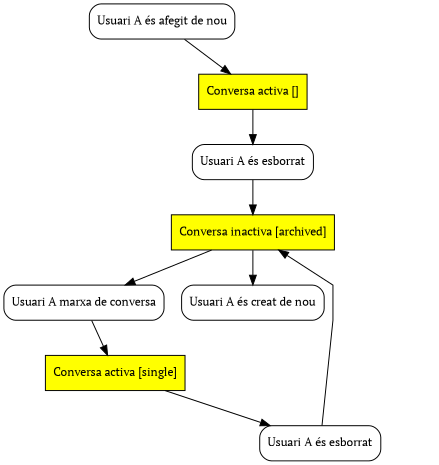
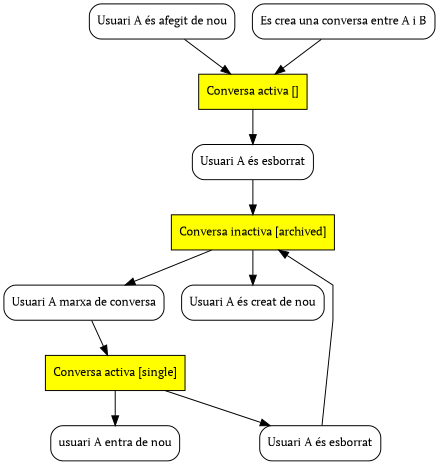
none -> (344, 21)
none -> (115, 443)
